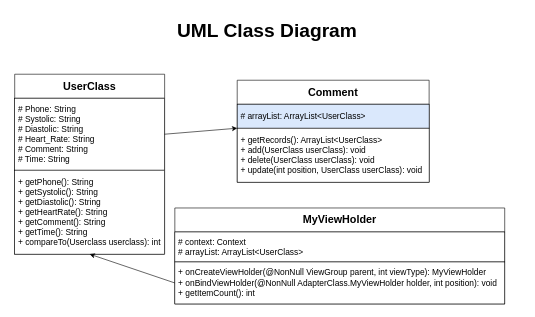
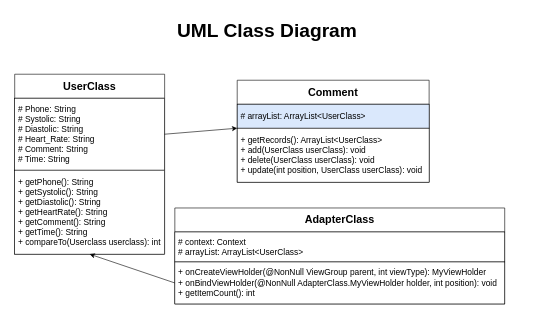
(340, 220) -> (340, 220)
